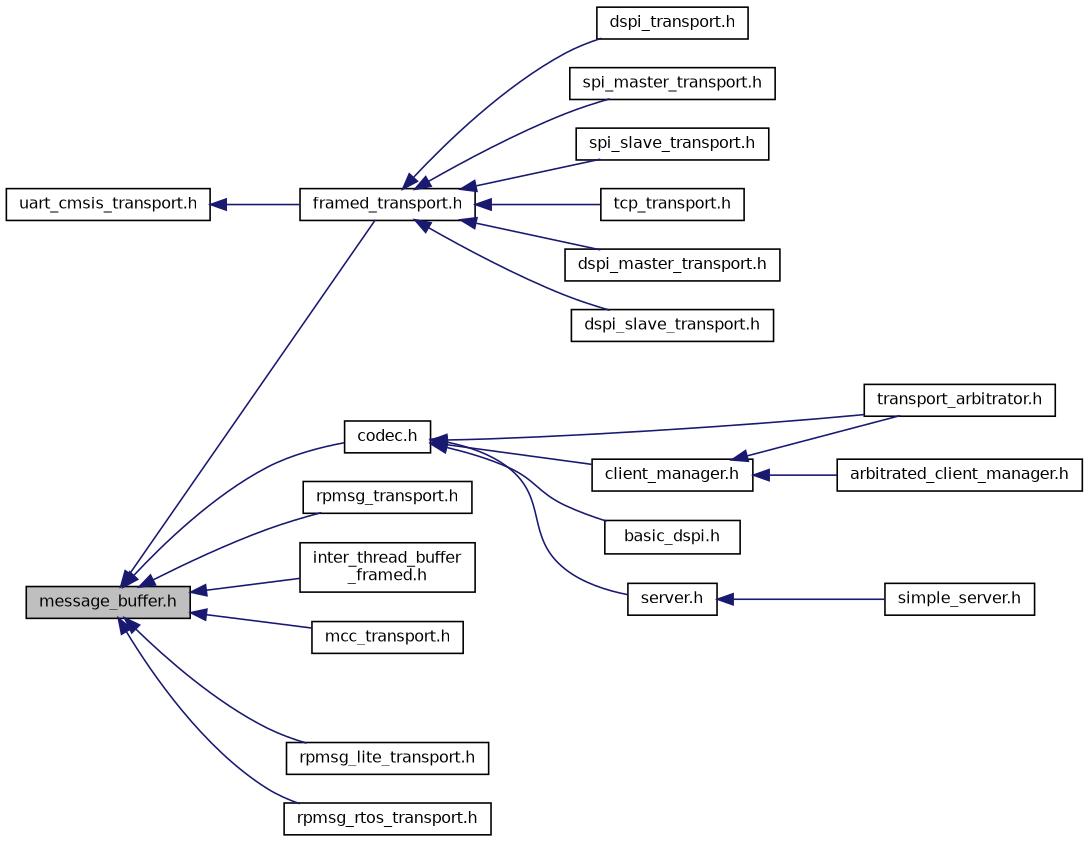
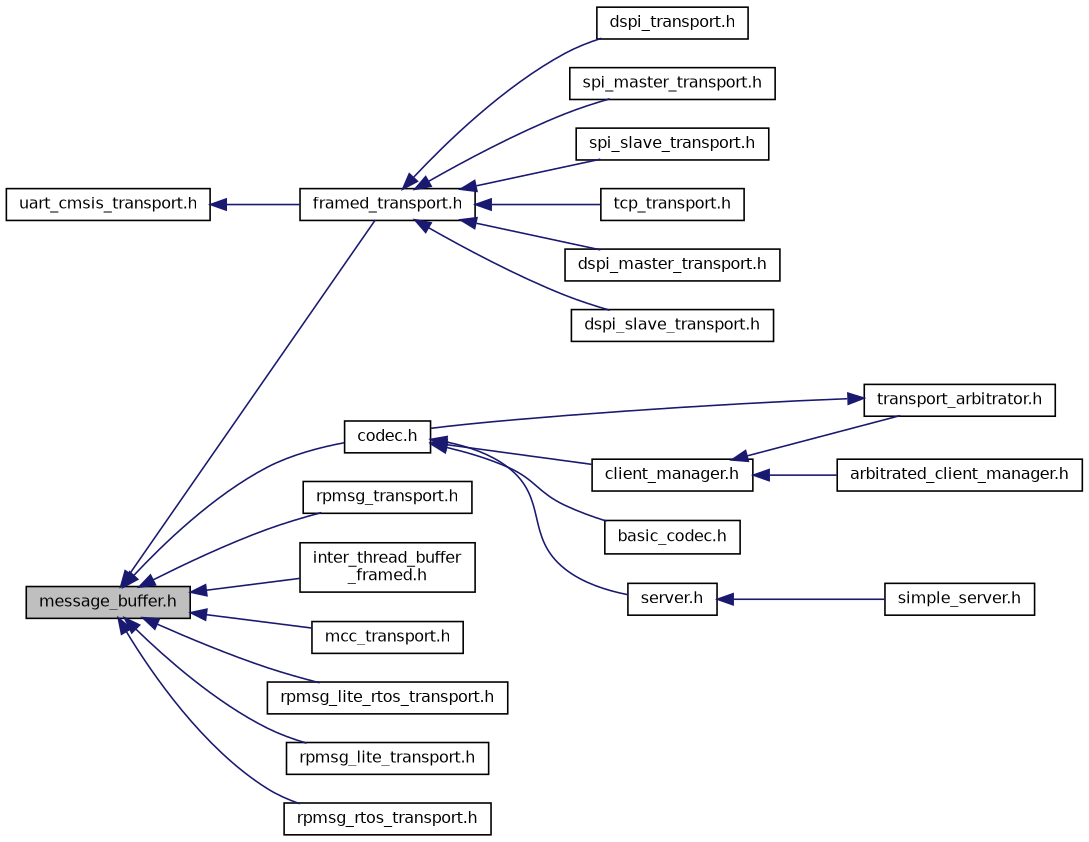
(656, 430) -> (639, 410)
(672, 537) -> (672, 537)
none -> (388, 698)
